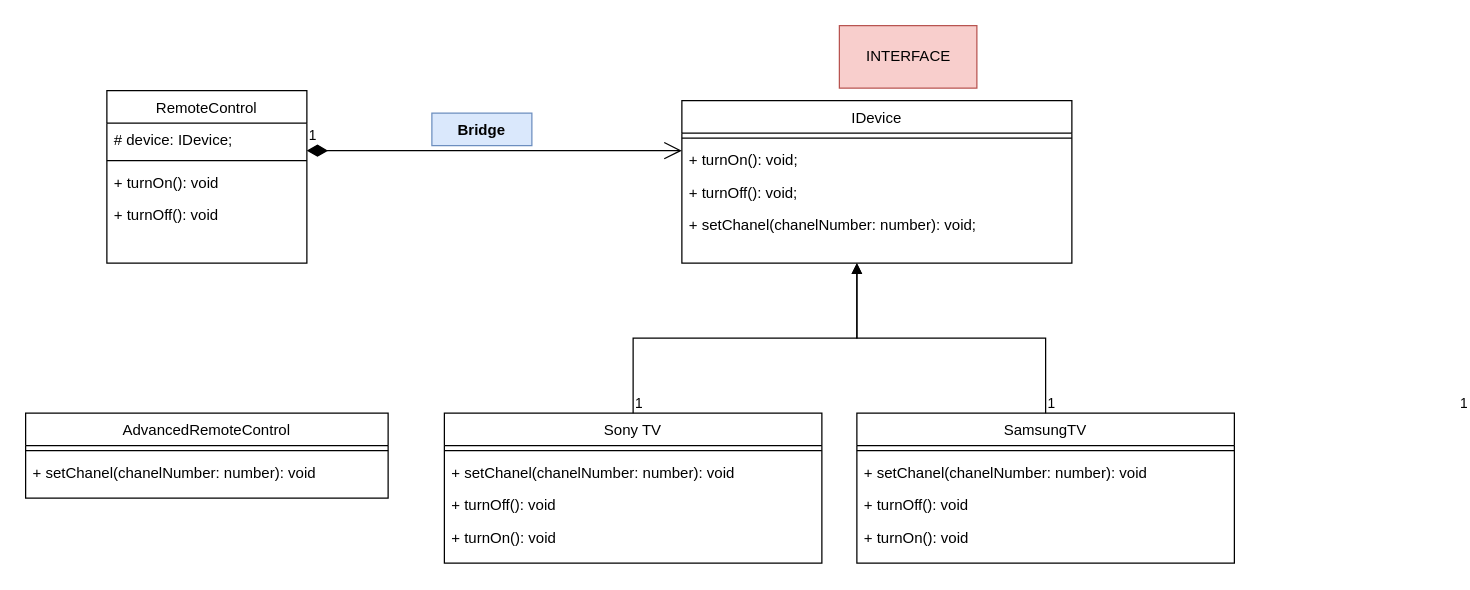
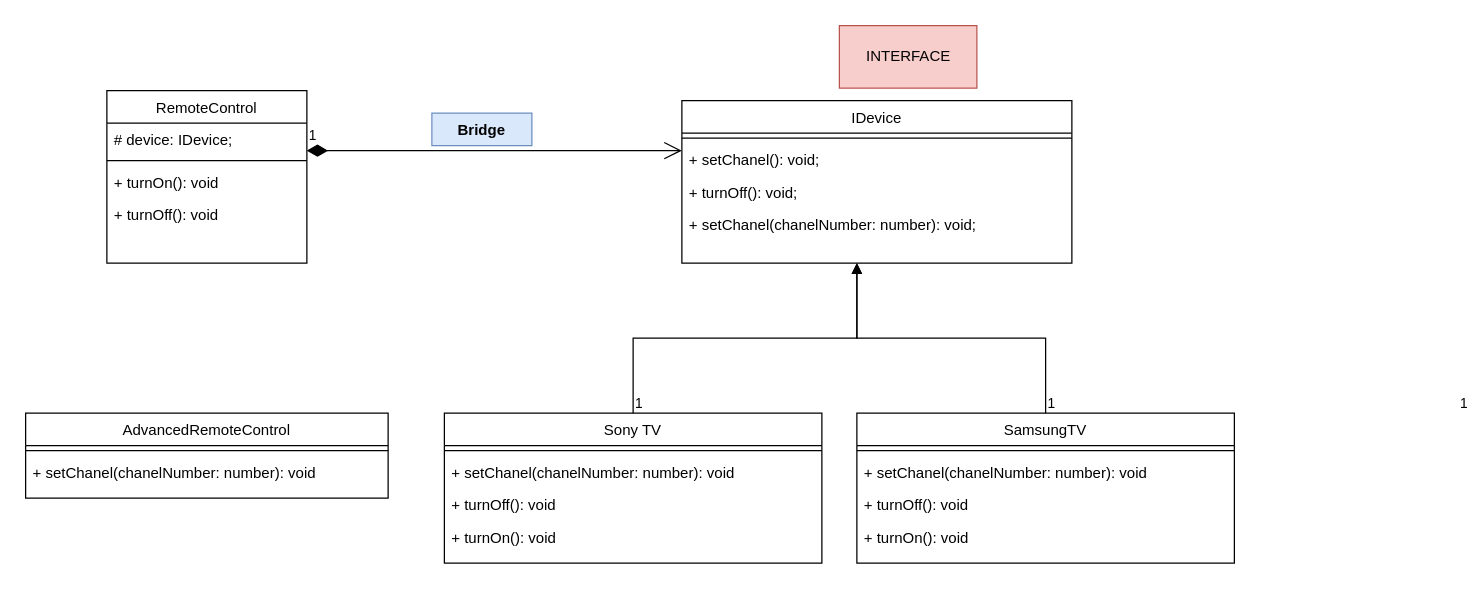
(750, 160) -> (761, 160)
